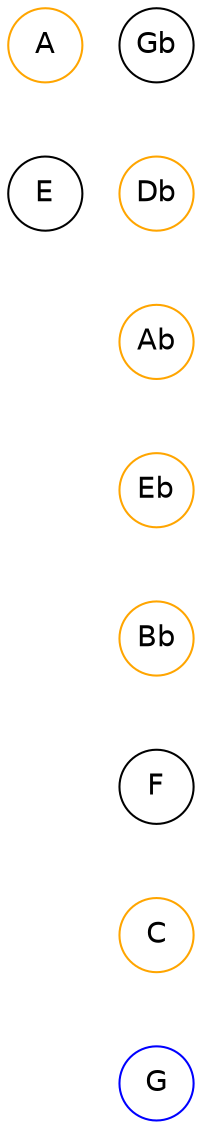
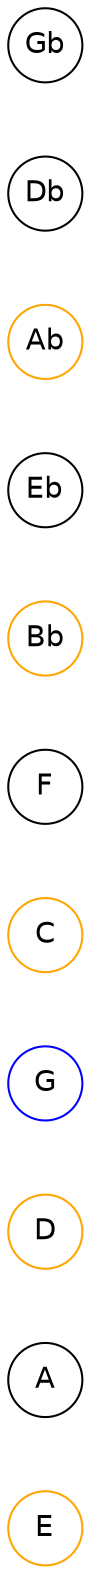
(45, 45) -> (45, 1380)
(45, 194) -> (45, 1528)
(157, 194) -> (45, 194)
(157, 490) -> (45, 490)
none -> (45, 1232)
